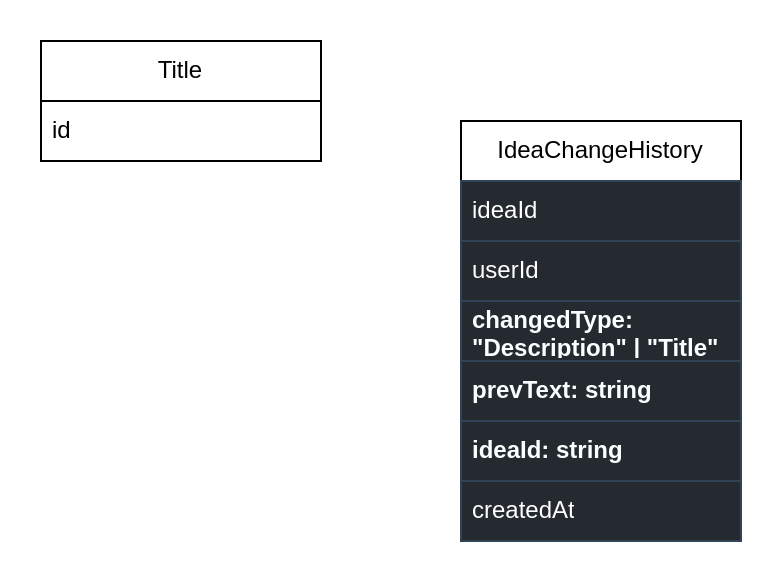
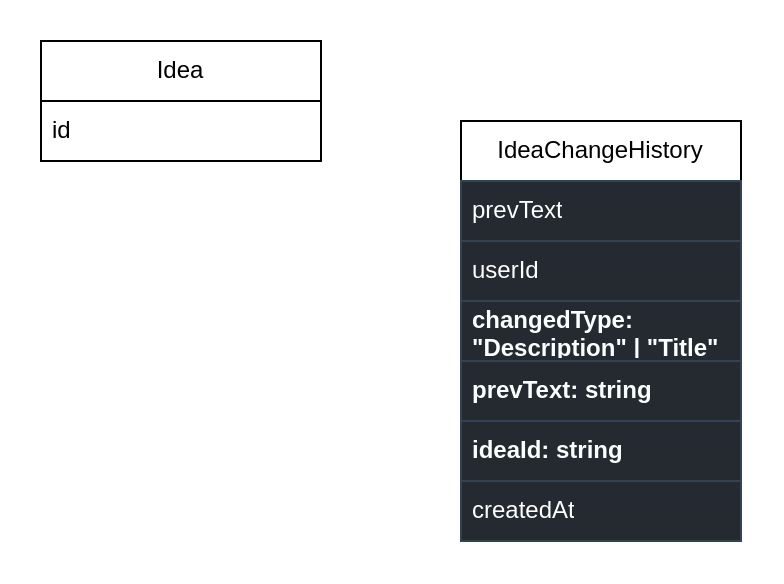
(181, 71) -> (181, 71)
(510, 211) -> (527, 211)
